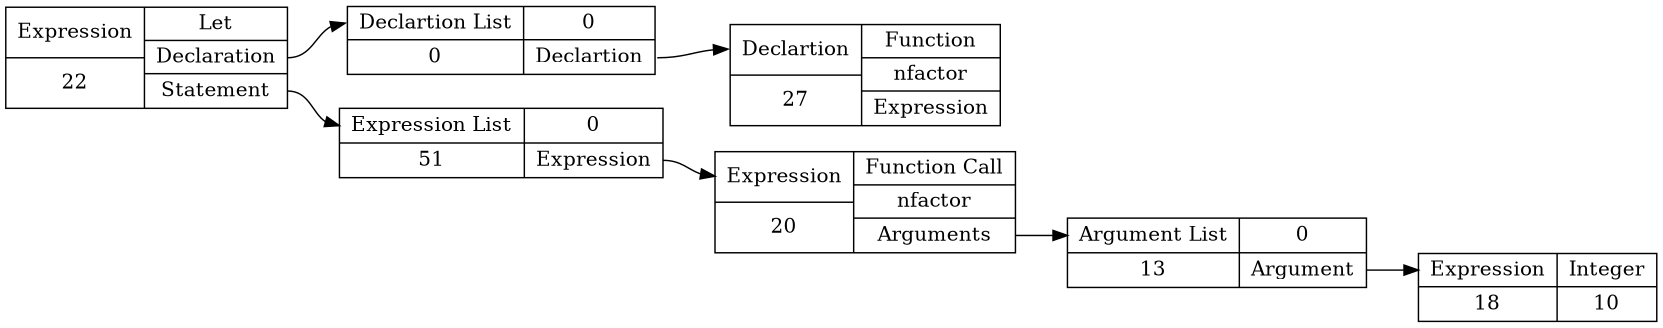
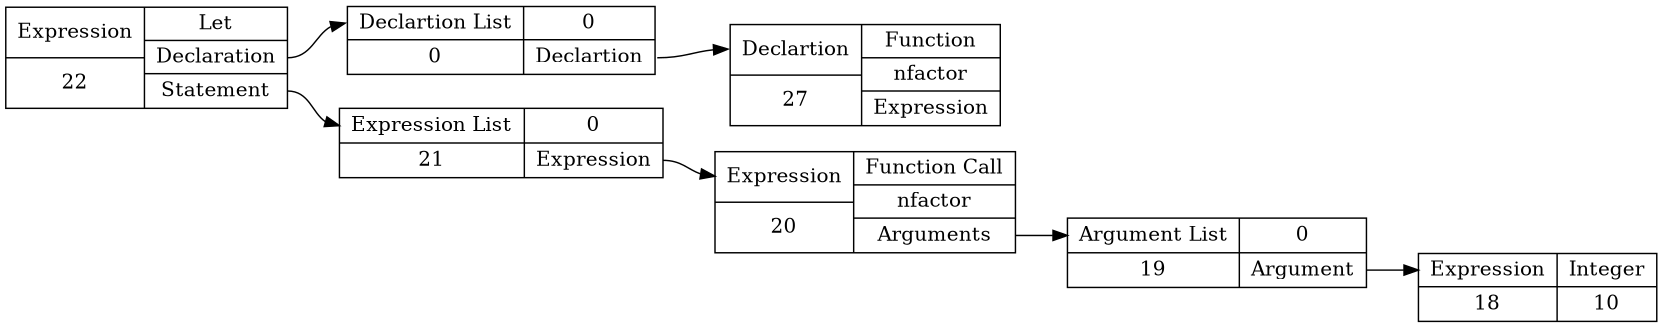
(432, 160) -> (432, 160)
(1153, 269) -> (1153, 269)
